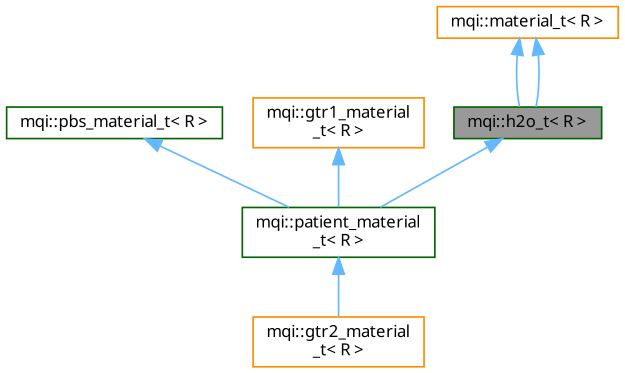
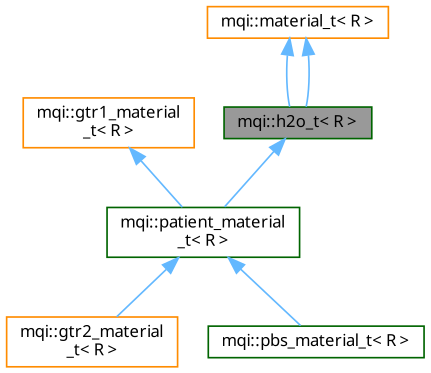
(224, 177) -> (271, 297)
